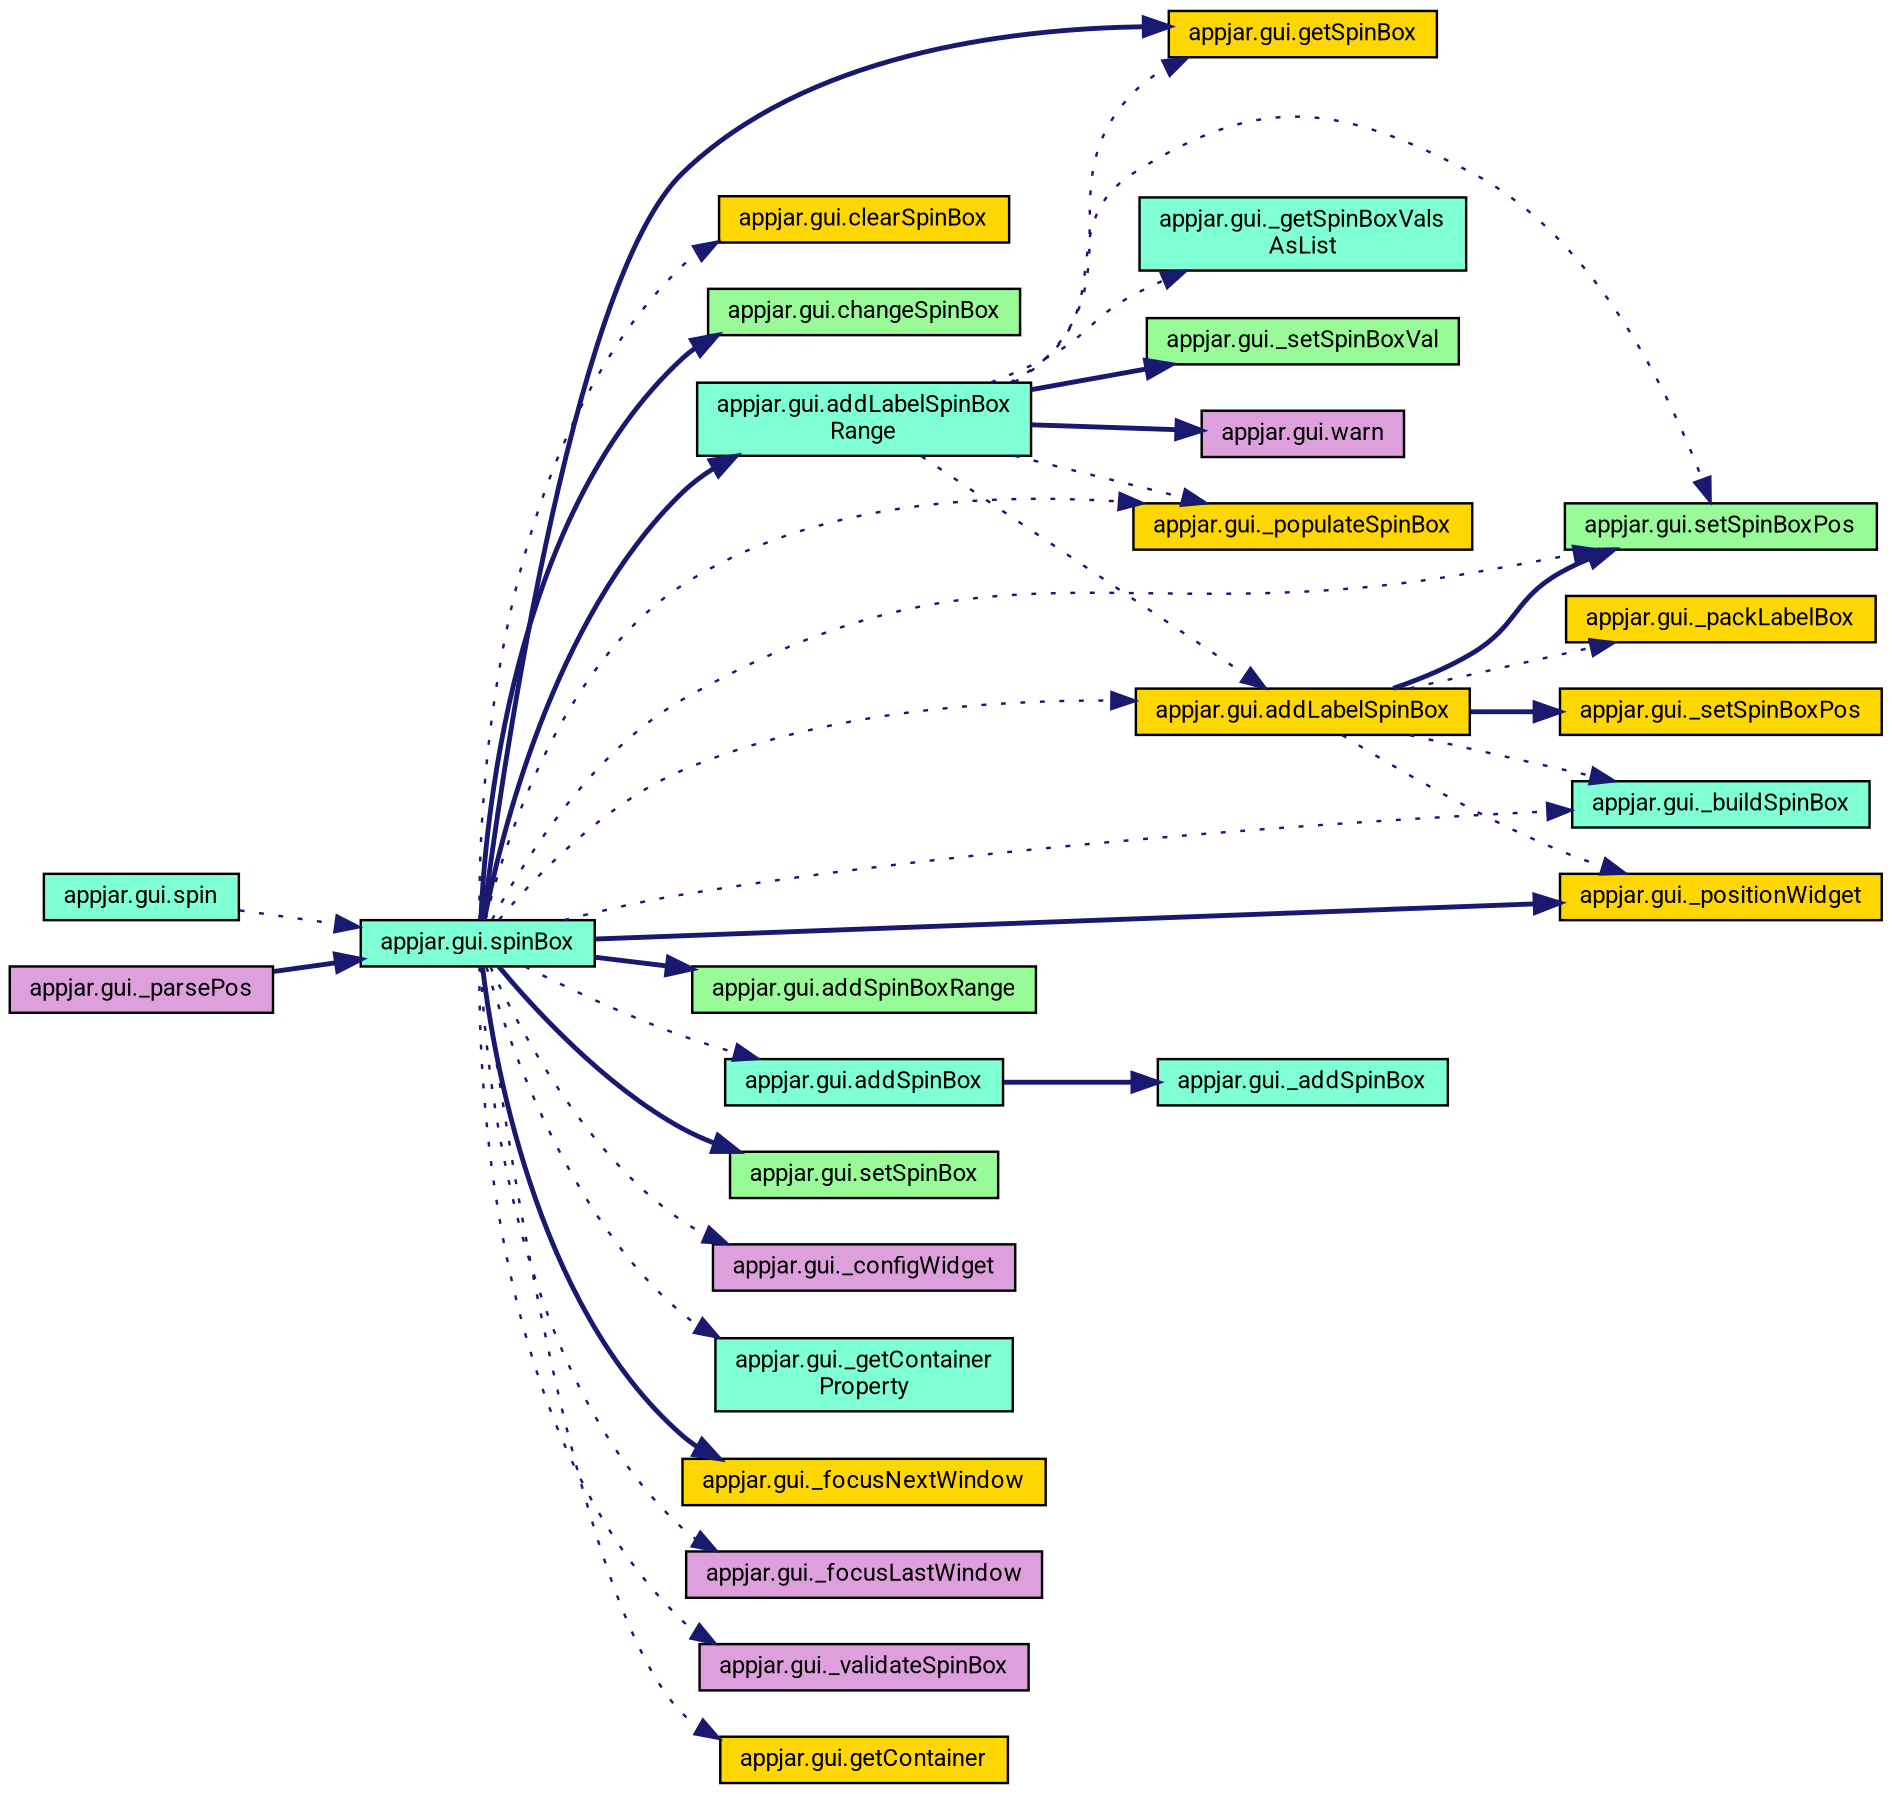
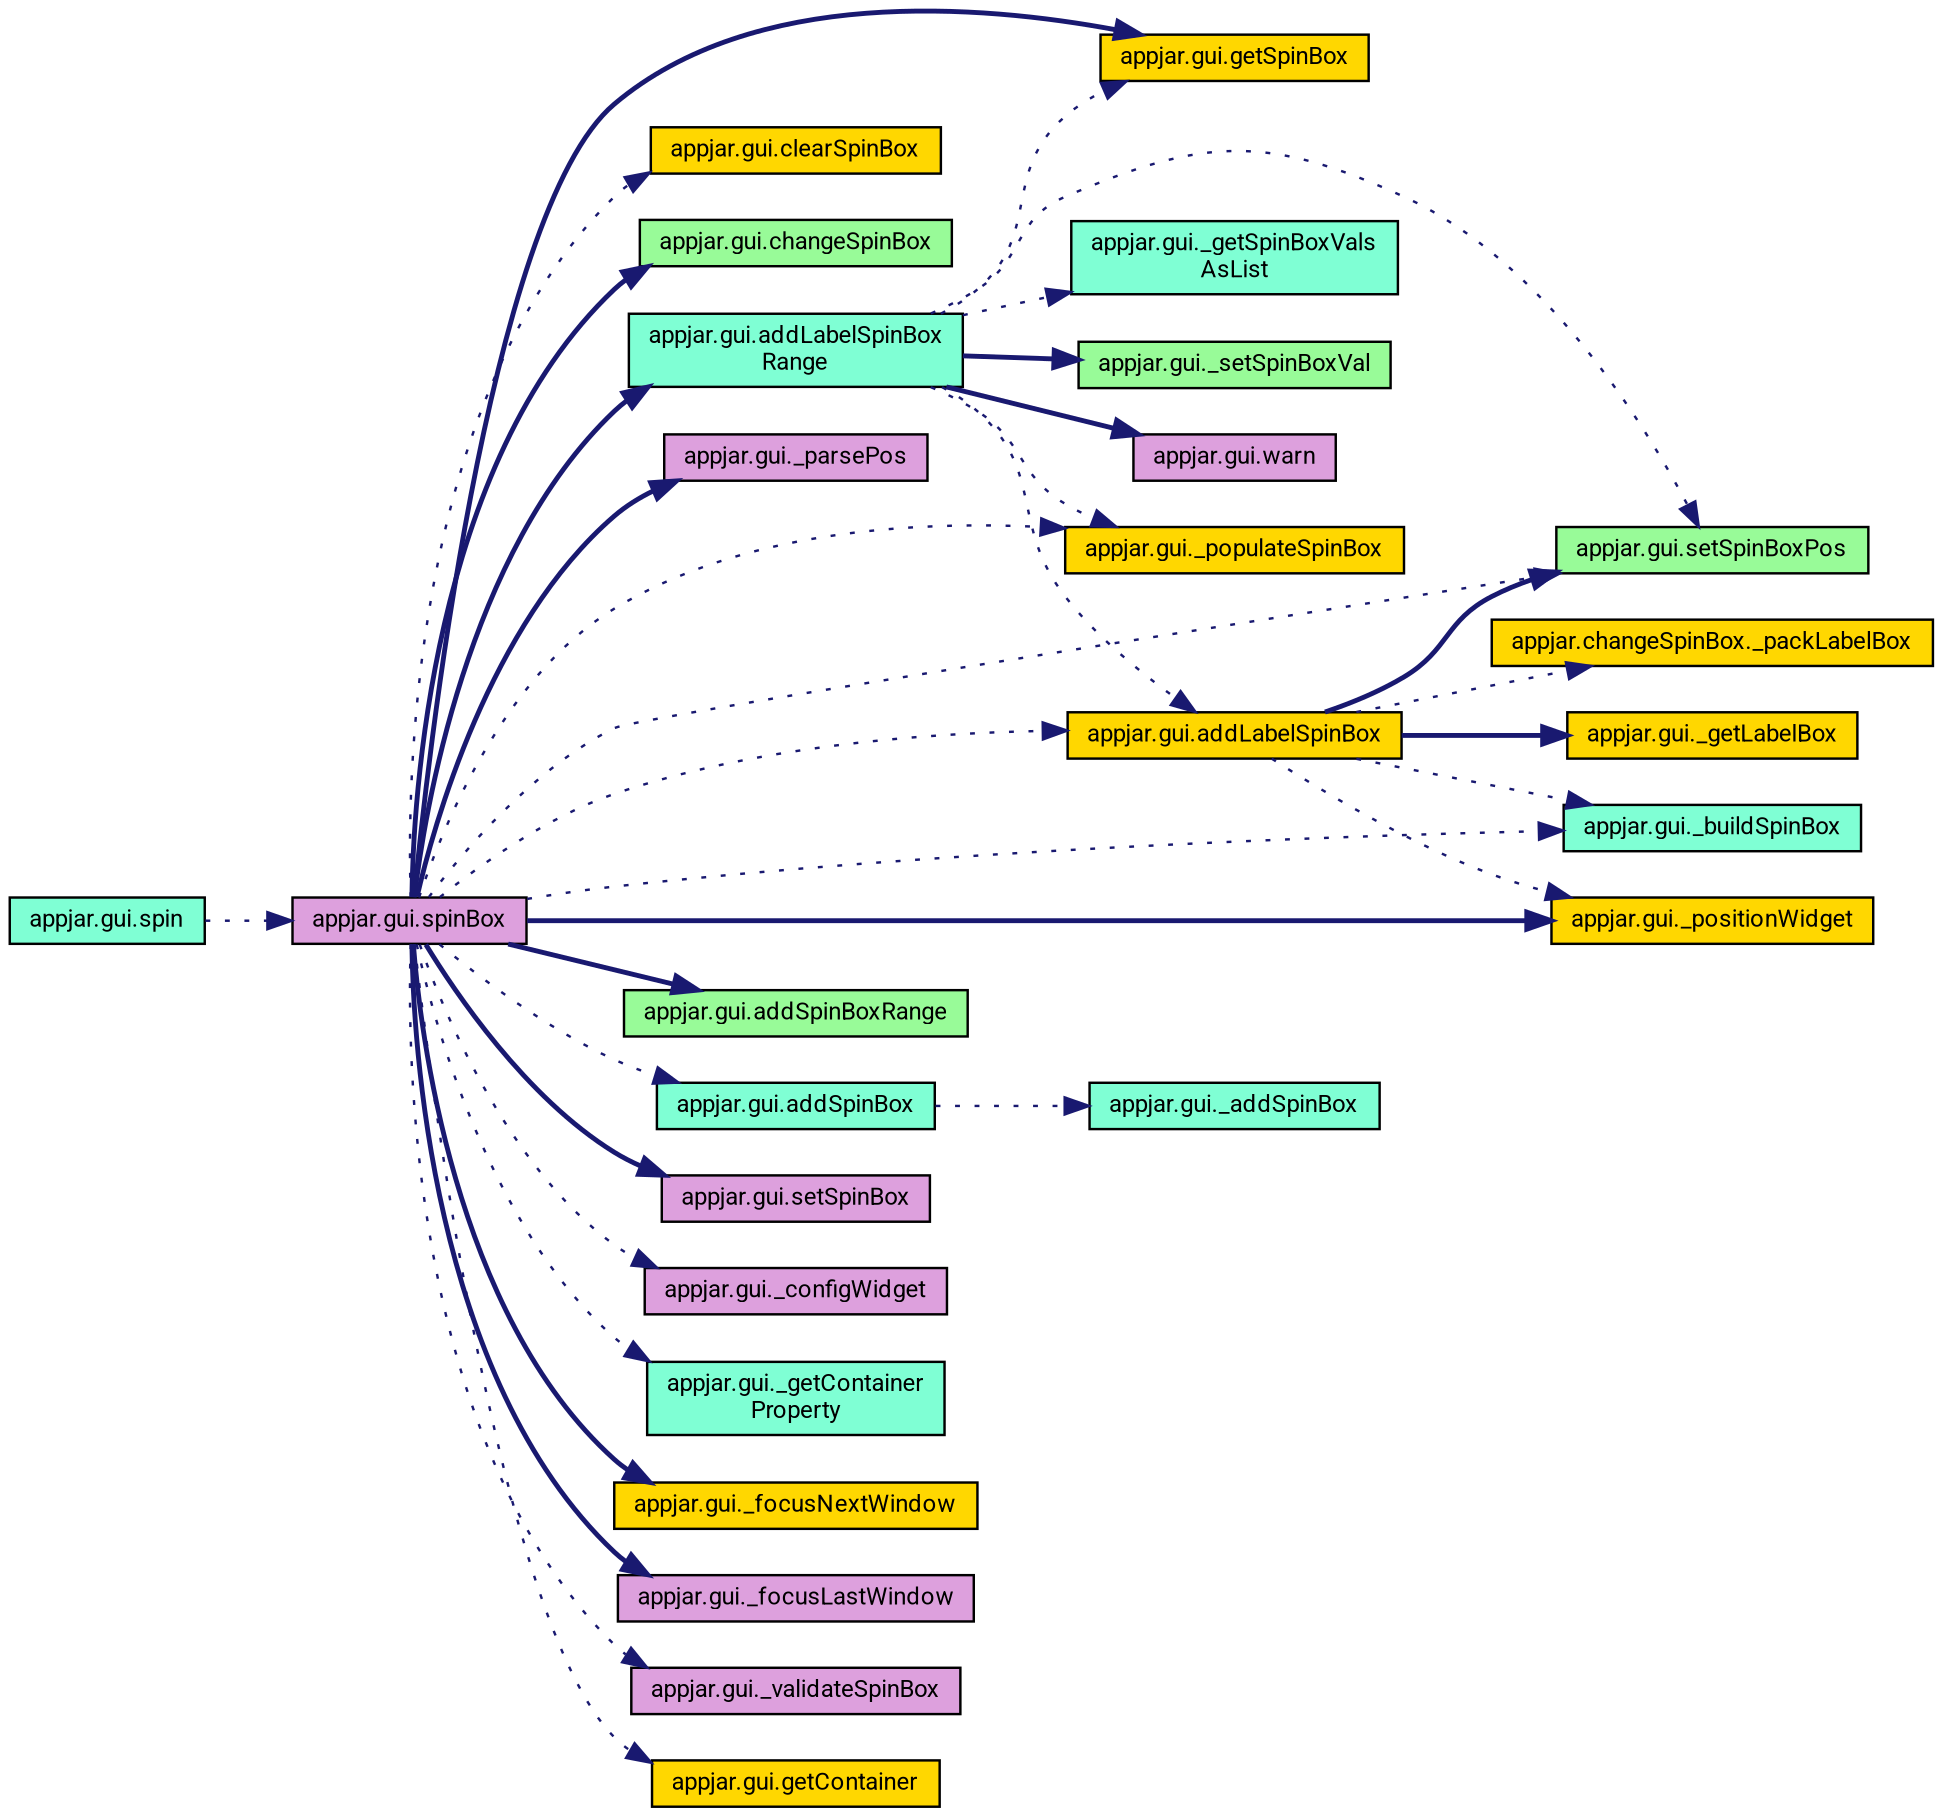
(1721, 619) -> (1712, 643)
(1721, 712) -> (1712, 735)
(478, 943) -> (410, 921)
(305, 967) -> (499, 671)
(1068, 1082) -> (1000, 1106)
(864, 1175) -> (796, 1199)
(569, 1363) -> (501, 1385)
